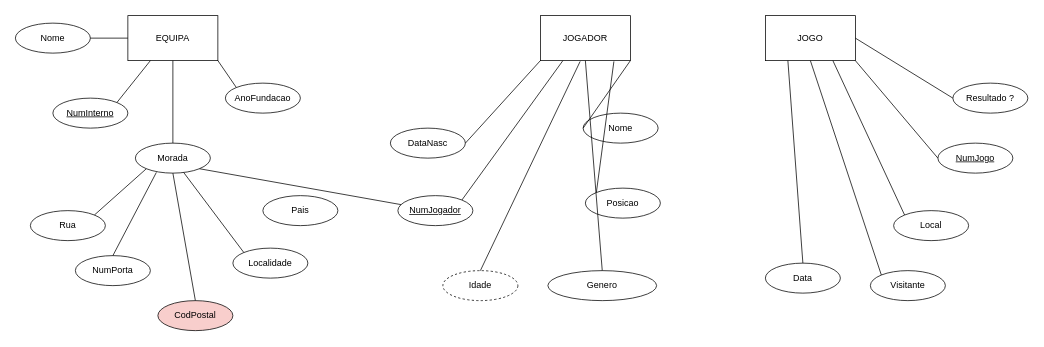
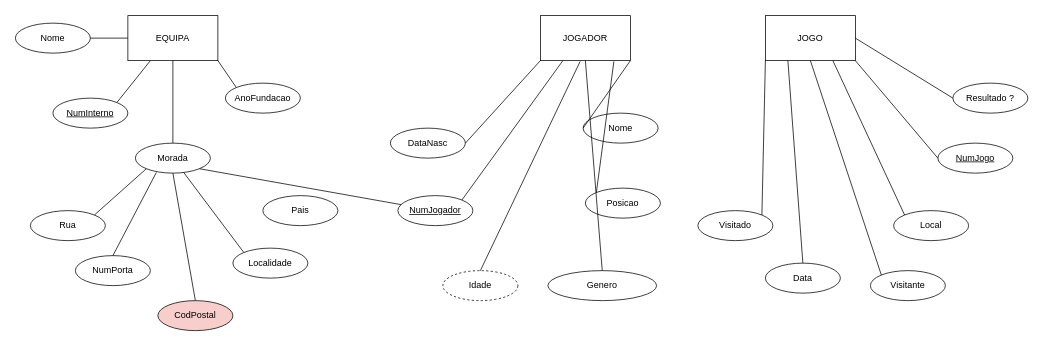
none -> (764, 138)
none -> (735, 225)
